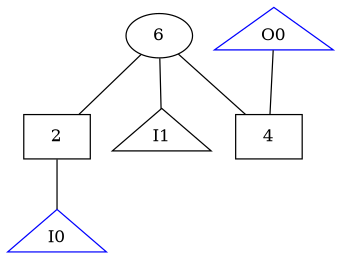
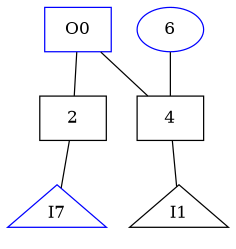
(159, 36) -> (170, 30)
(274, 36) -> (78, 30)
(110, 84) -> (76, 74)
(160, 84) -> (174, 164)
(57, 238) -> (57, 213)
